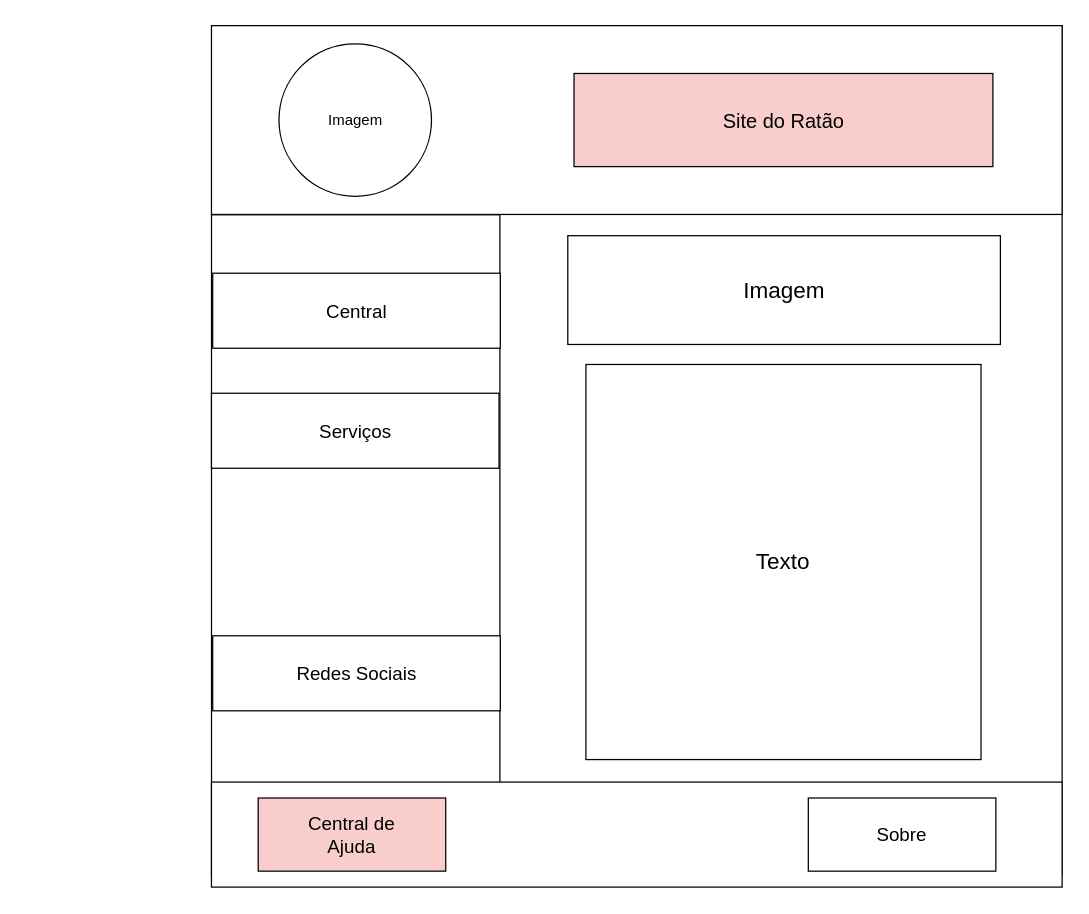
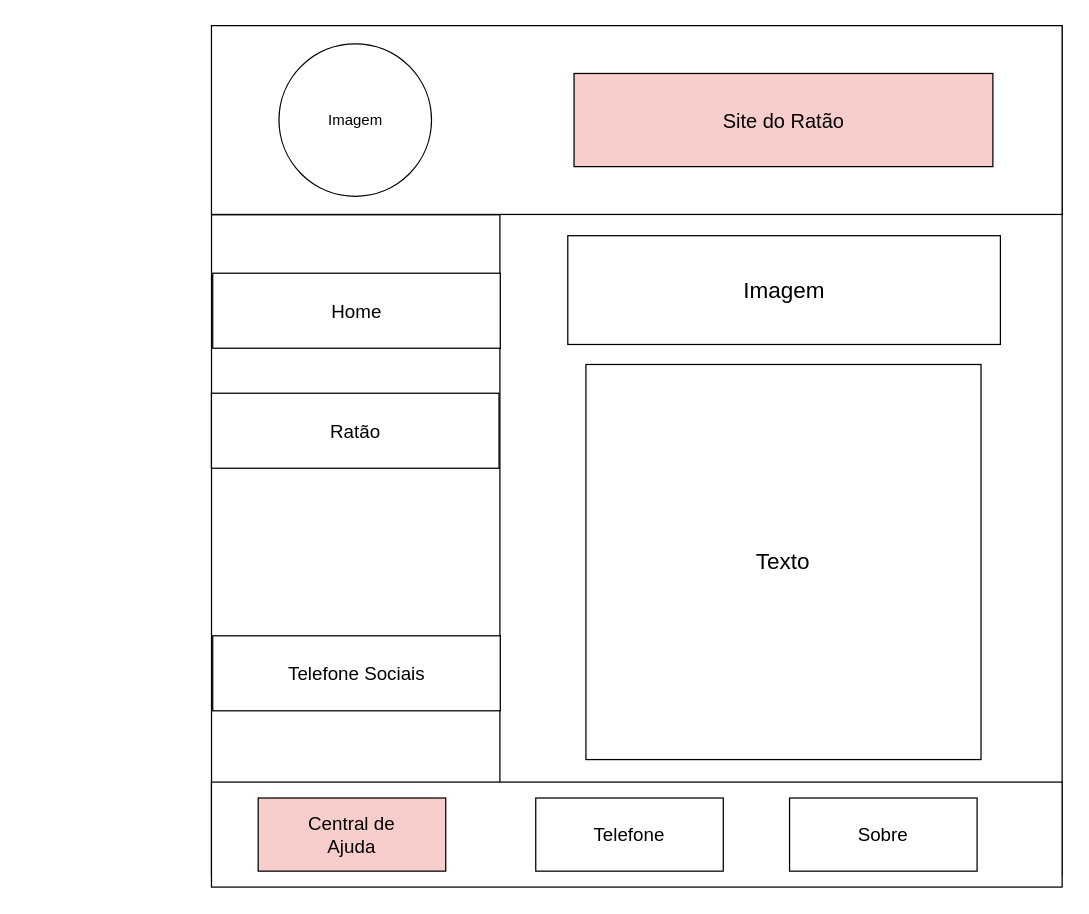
(357, 311) -> (357, 311)
(356, 431) -> (356, 431)
(357, 673) -> (357, 673)
none -> (629, 834)
(902, 834) -> (883, 834)
